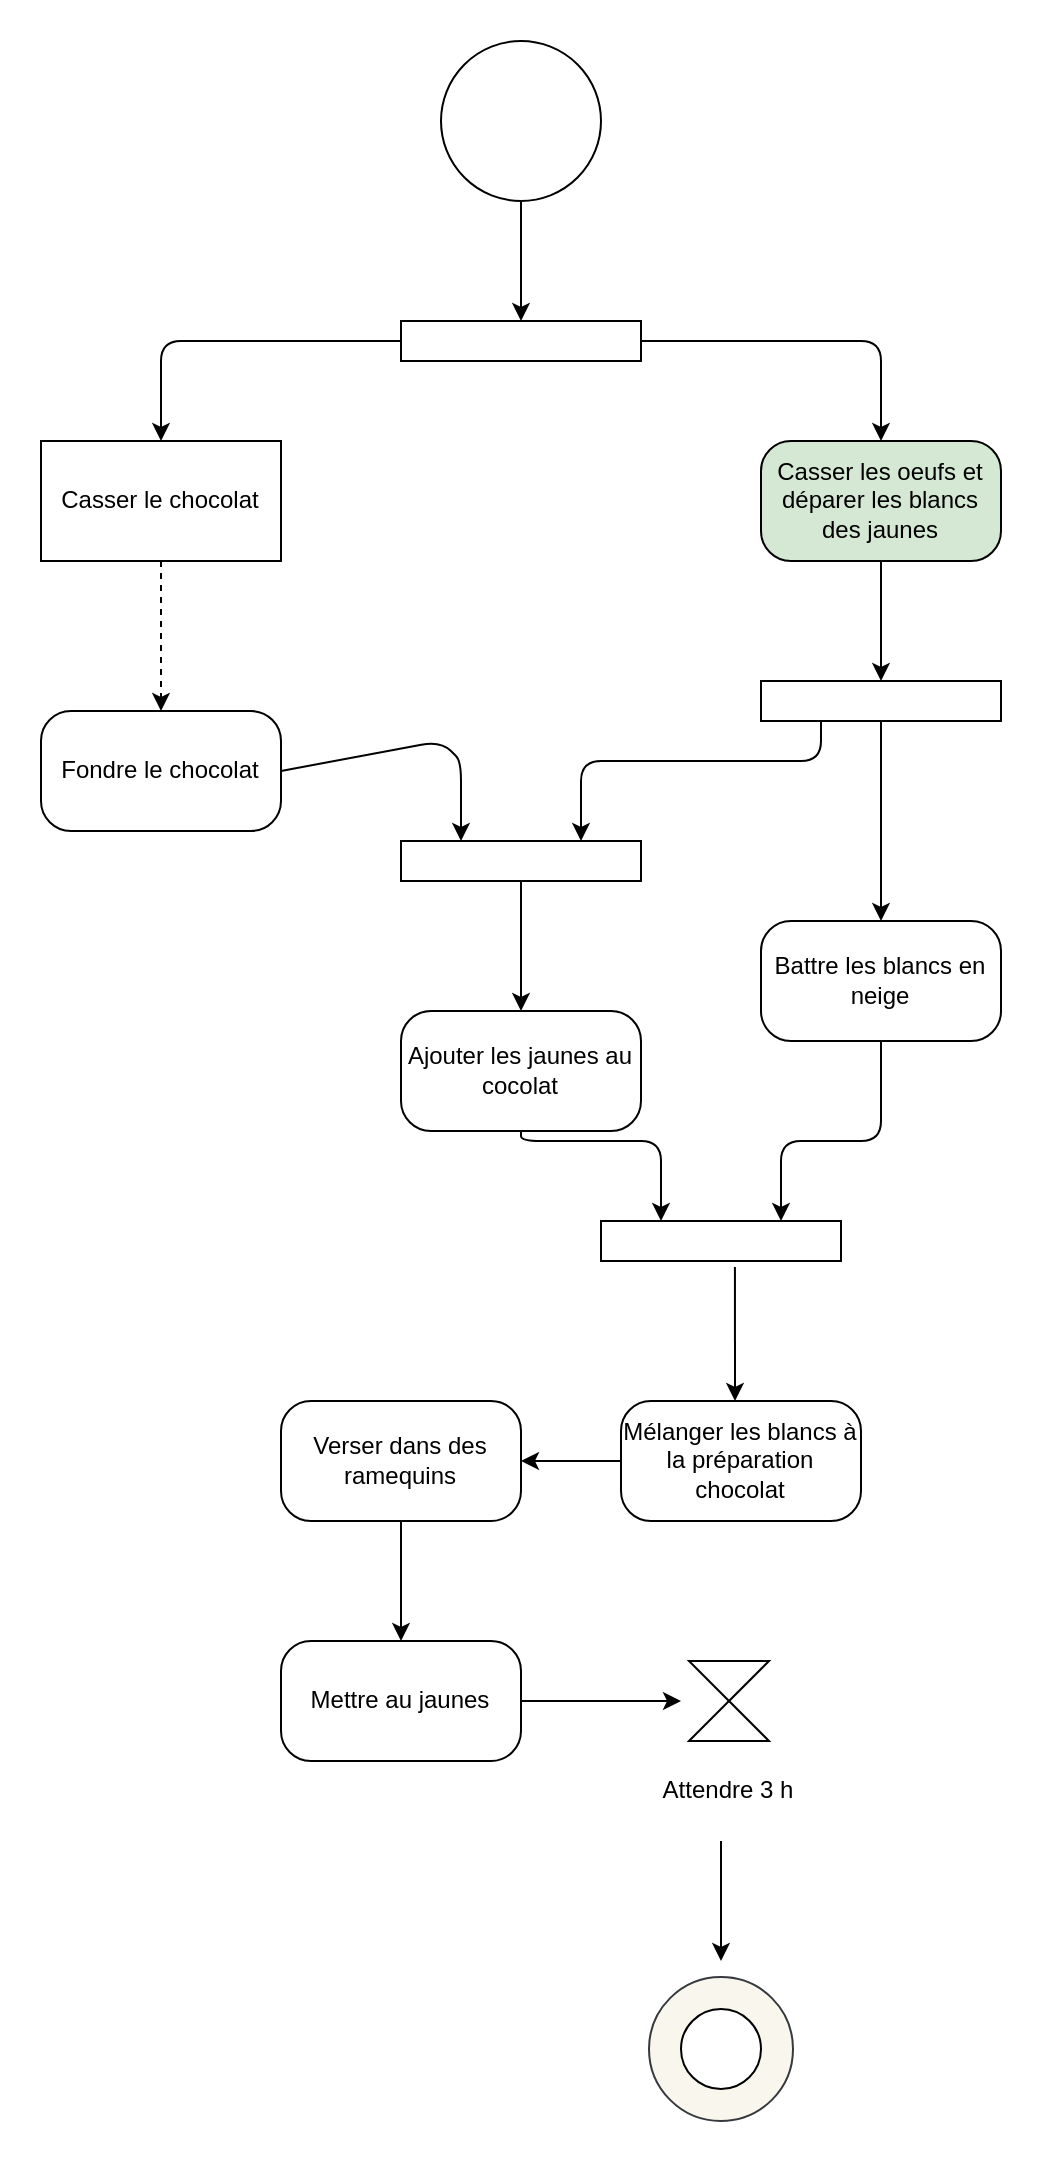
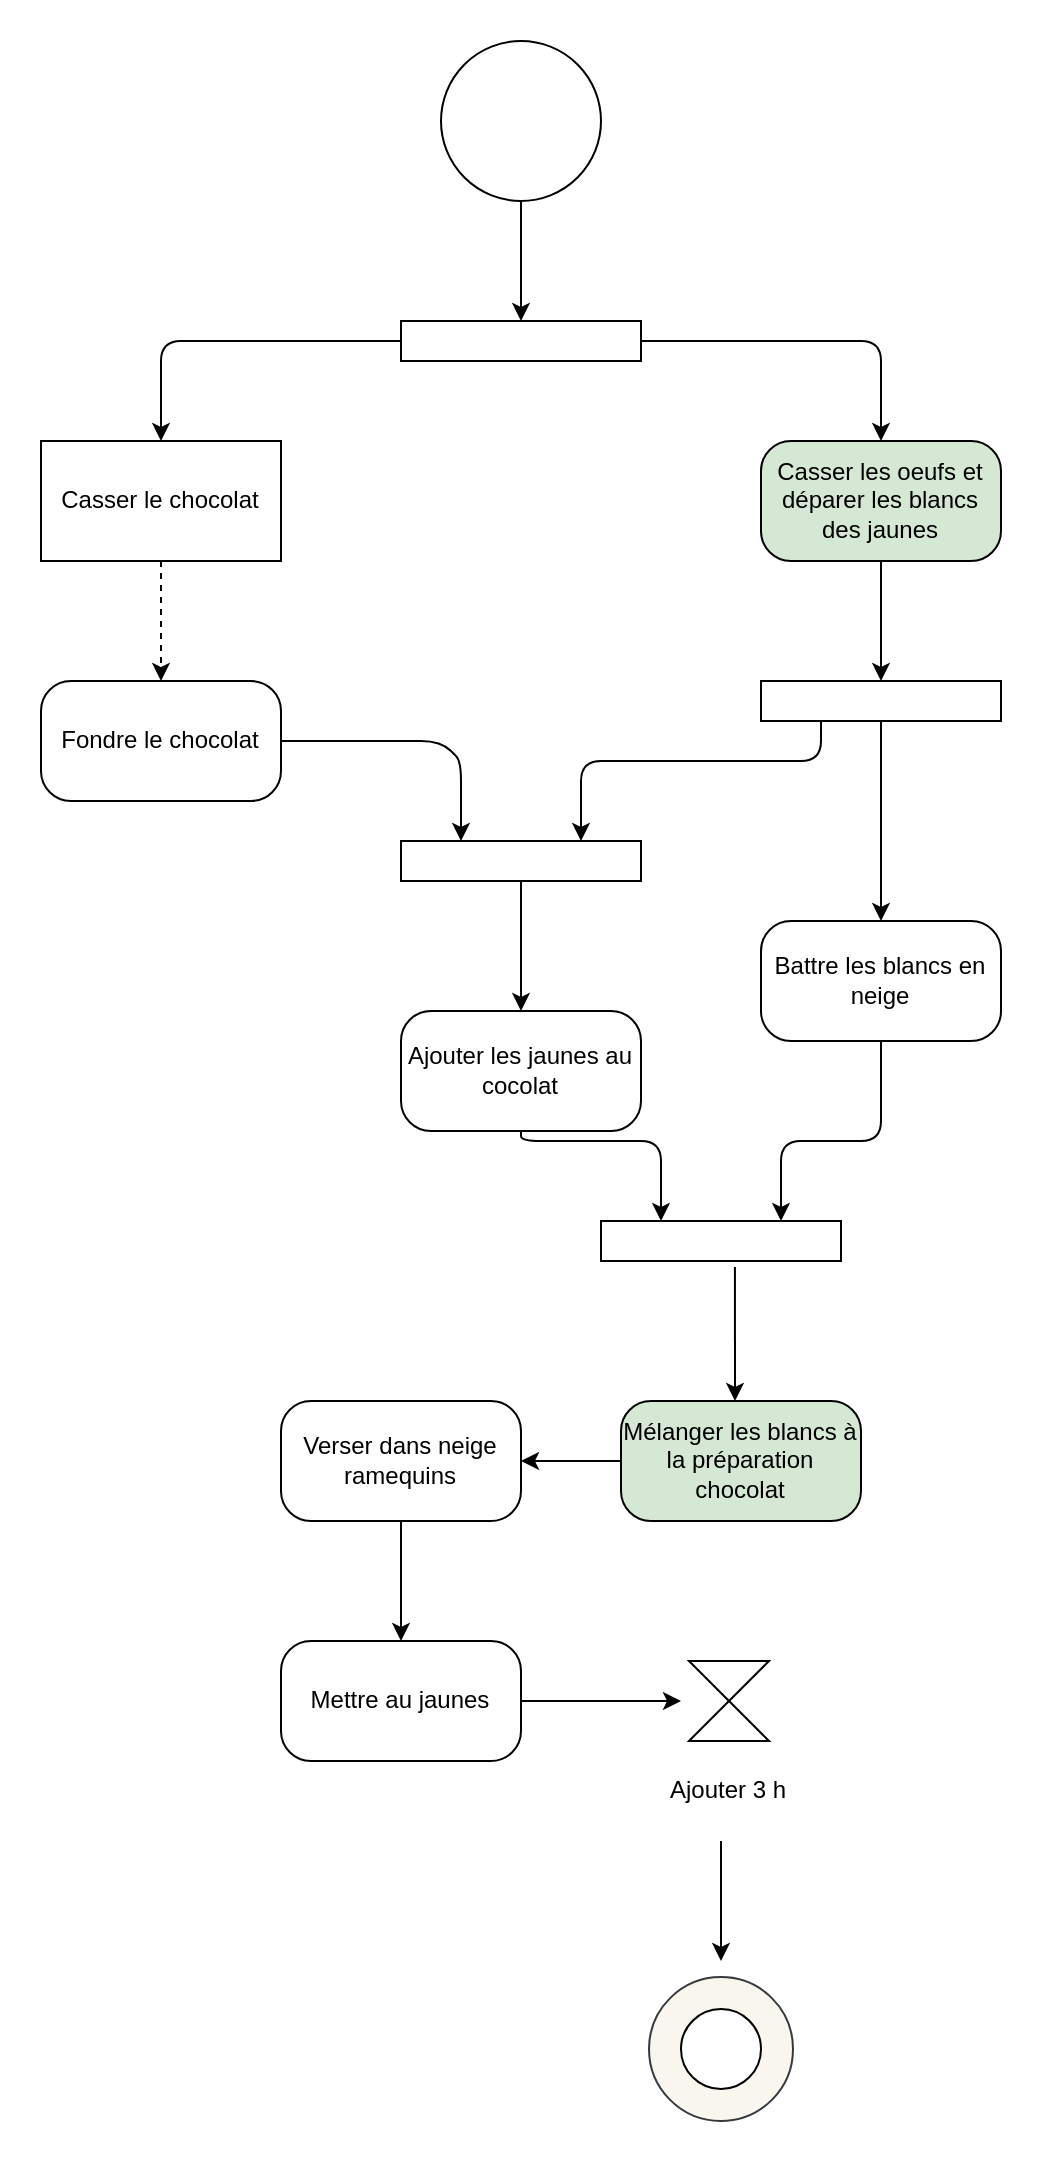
(161, 771) -> (161, 741)
(401, 1461) -> (401, 1461)
(741, 1461) -> (741, 1461)
(729, 1791) -> (729, 1791)
